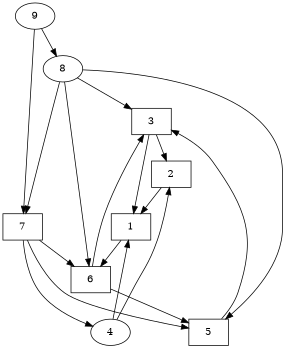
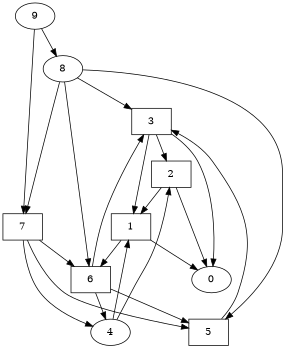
none -> (212, 280)
none -> (99, 303)
